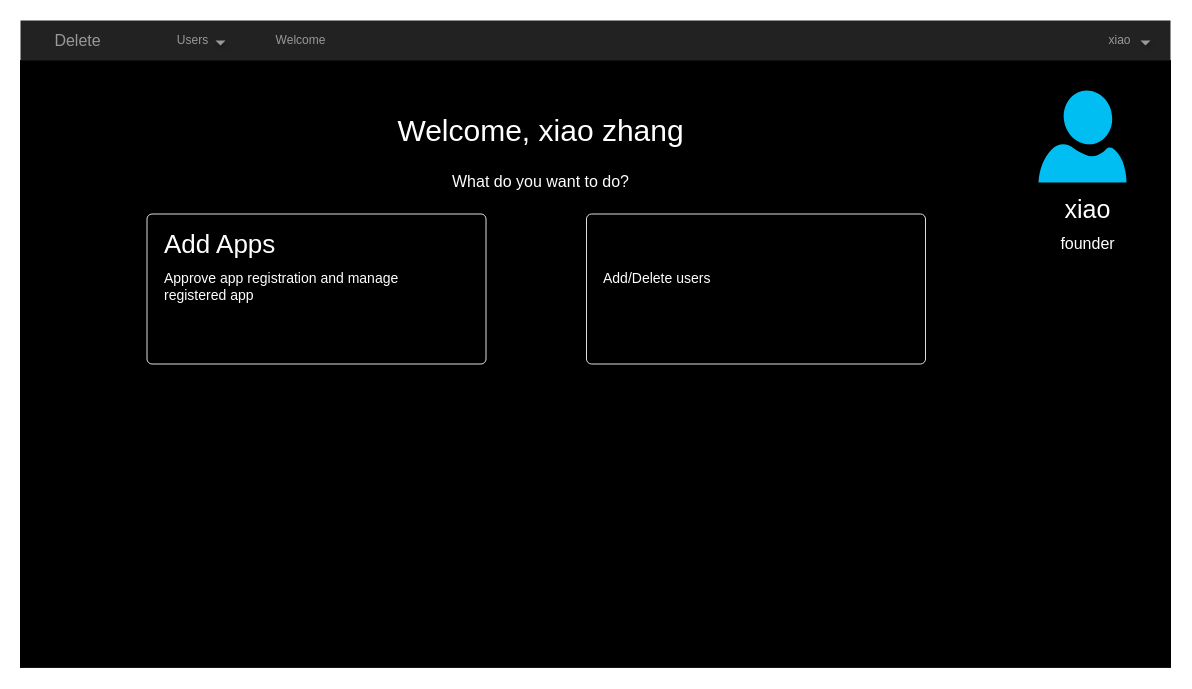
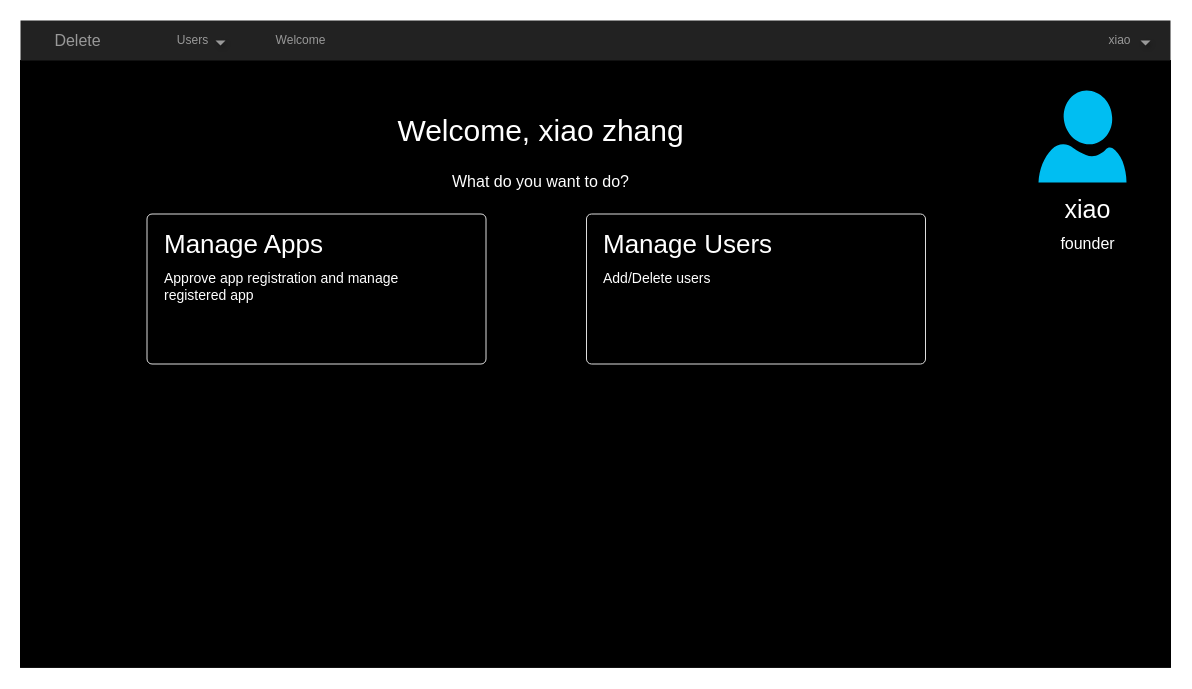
none -> (756, 244)
(219, 245) -> (241, 245)
